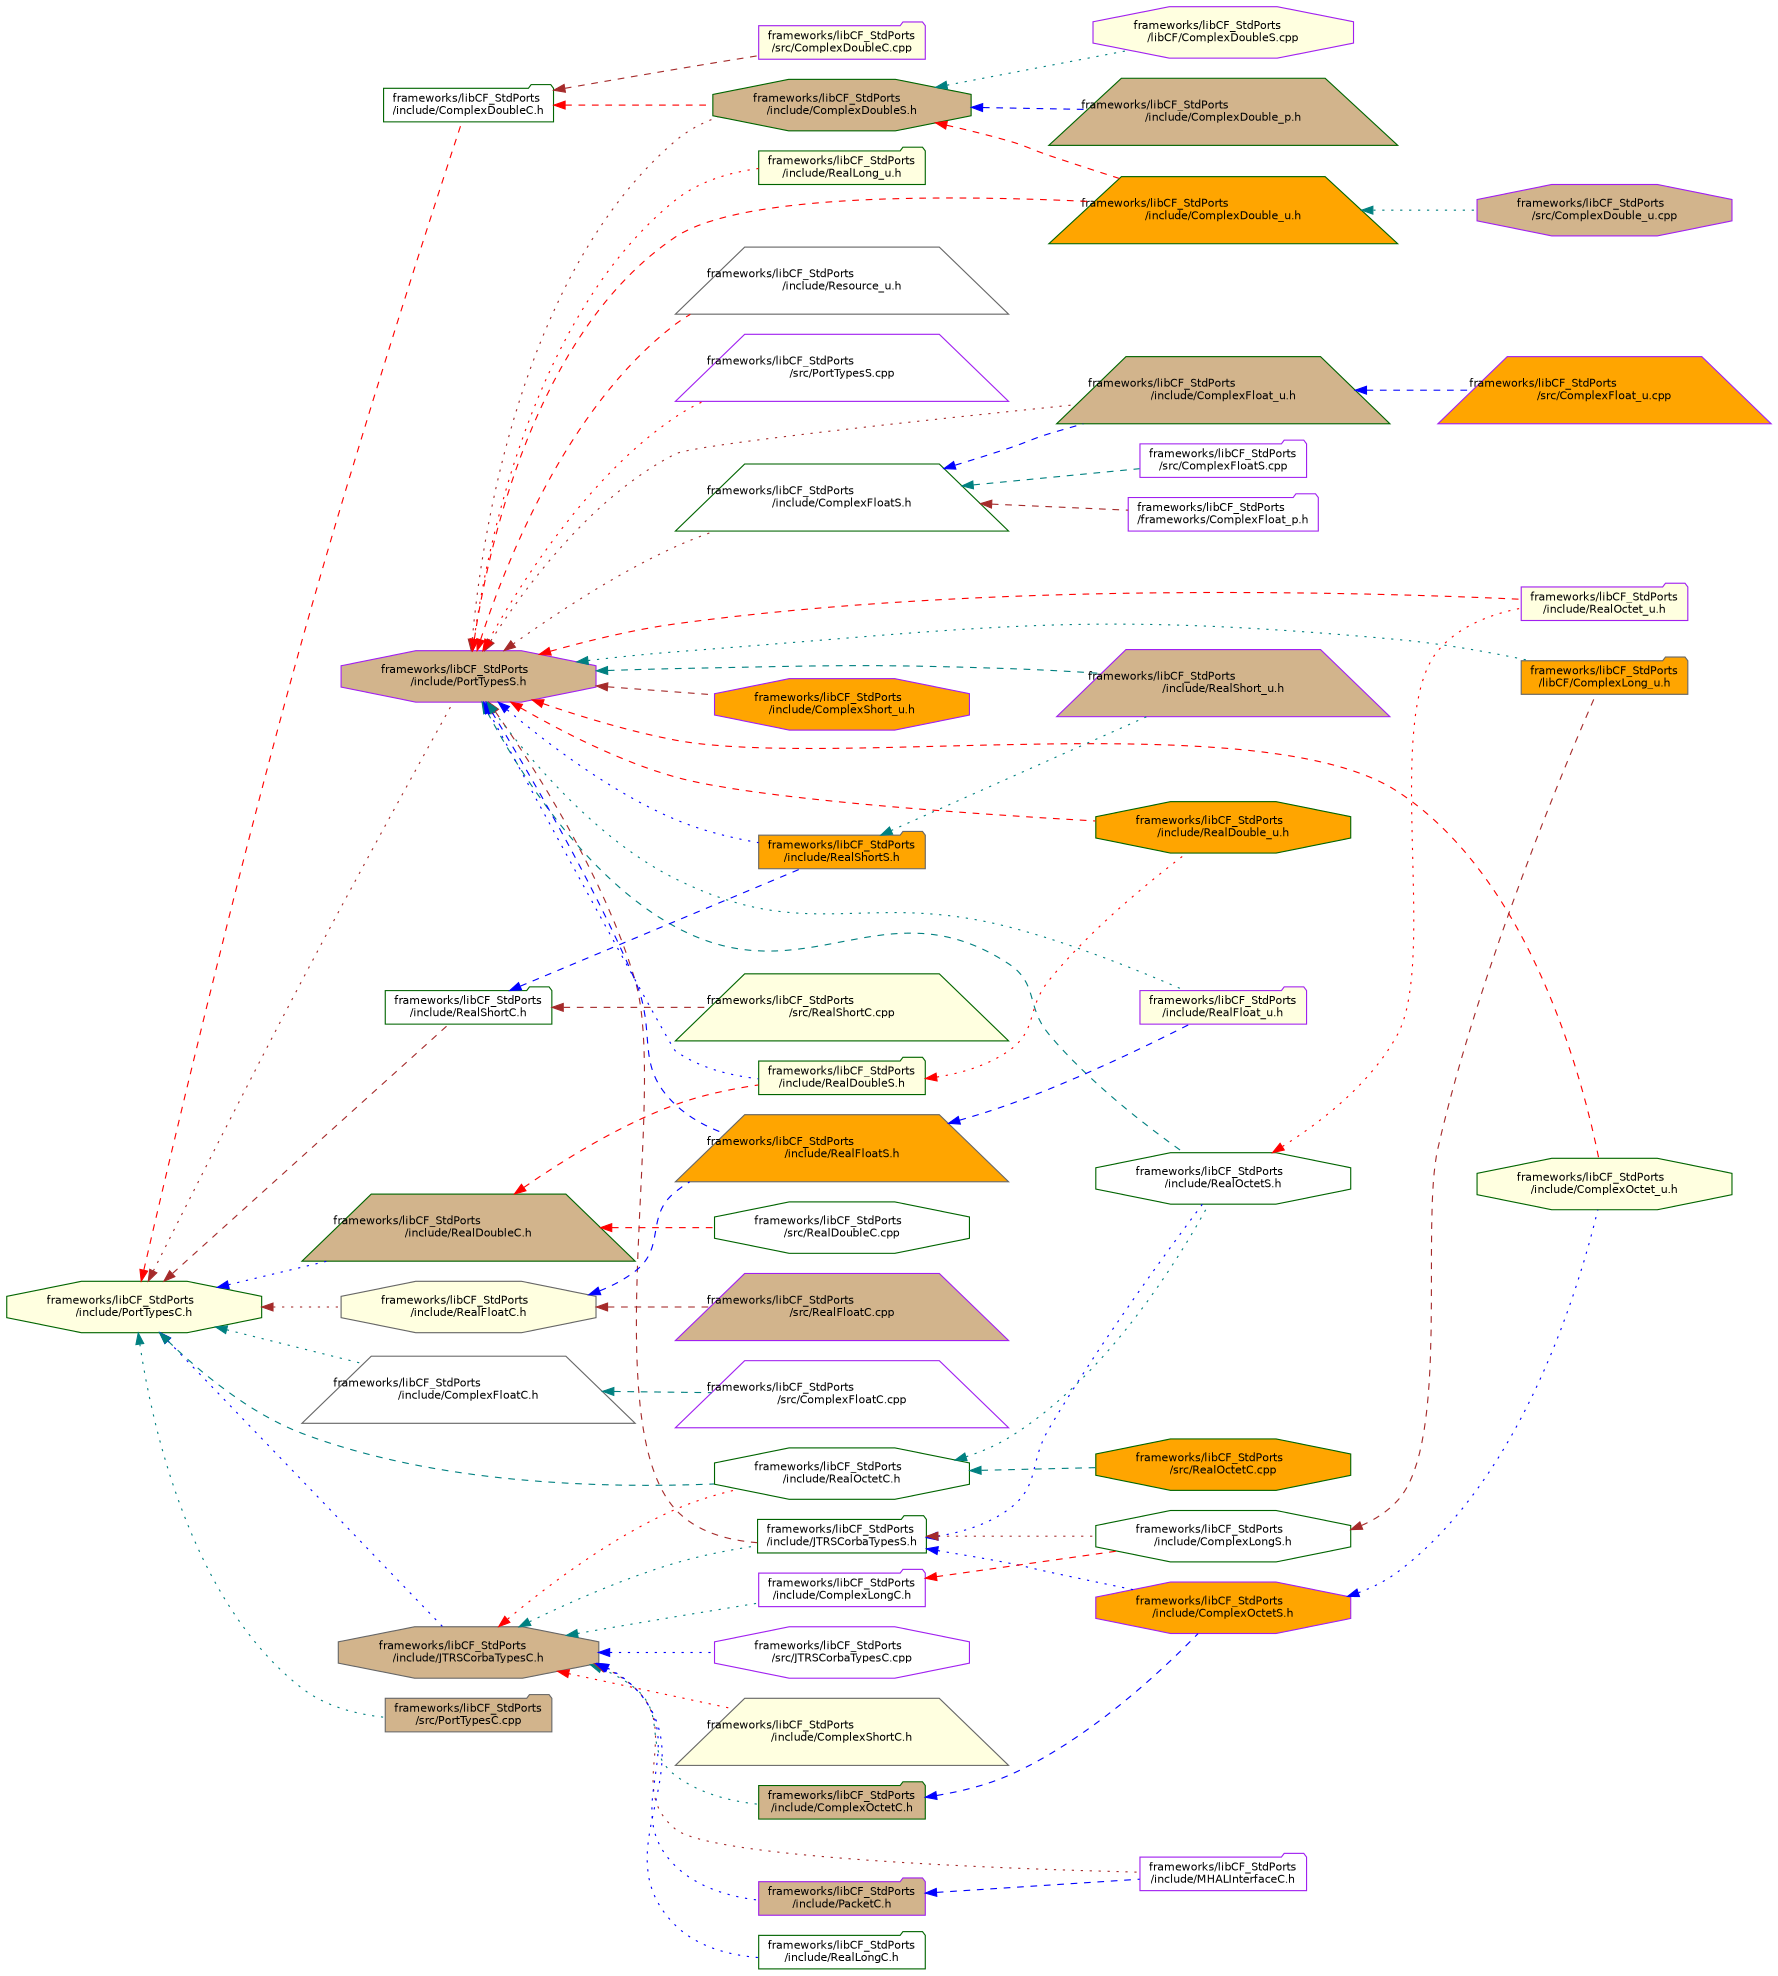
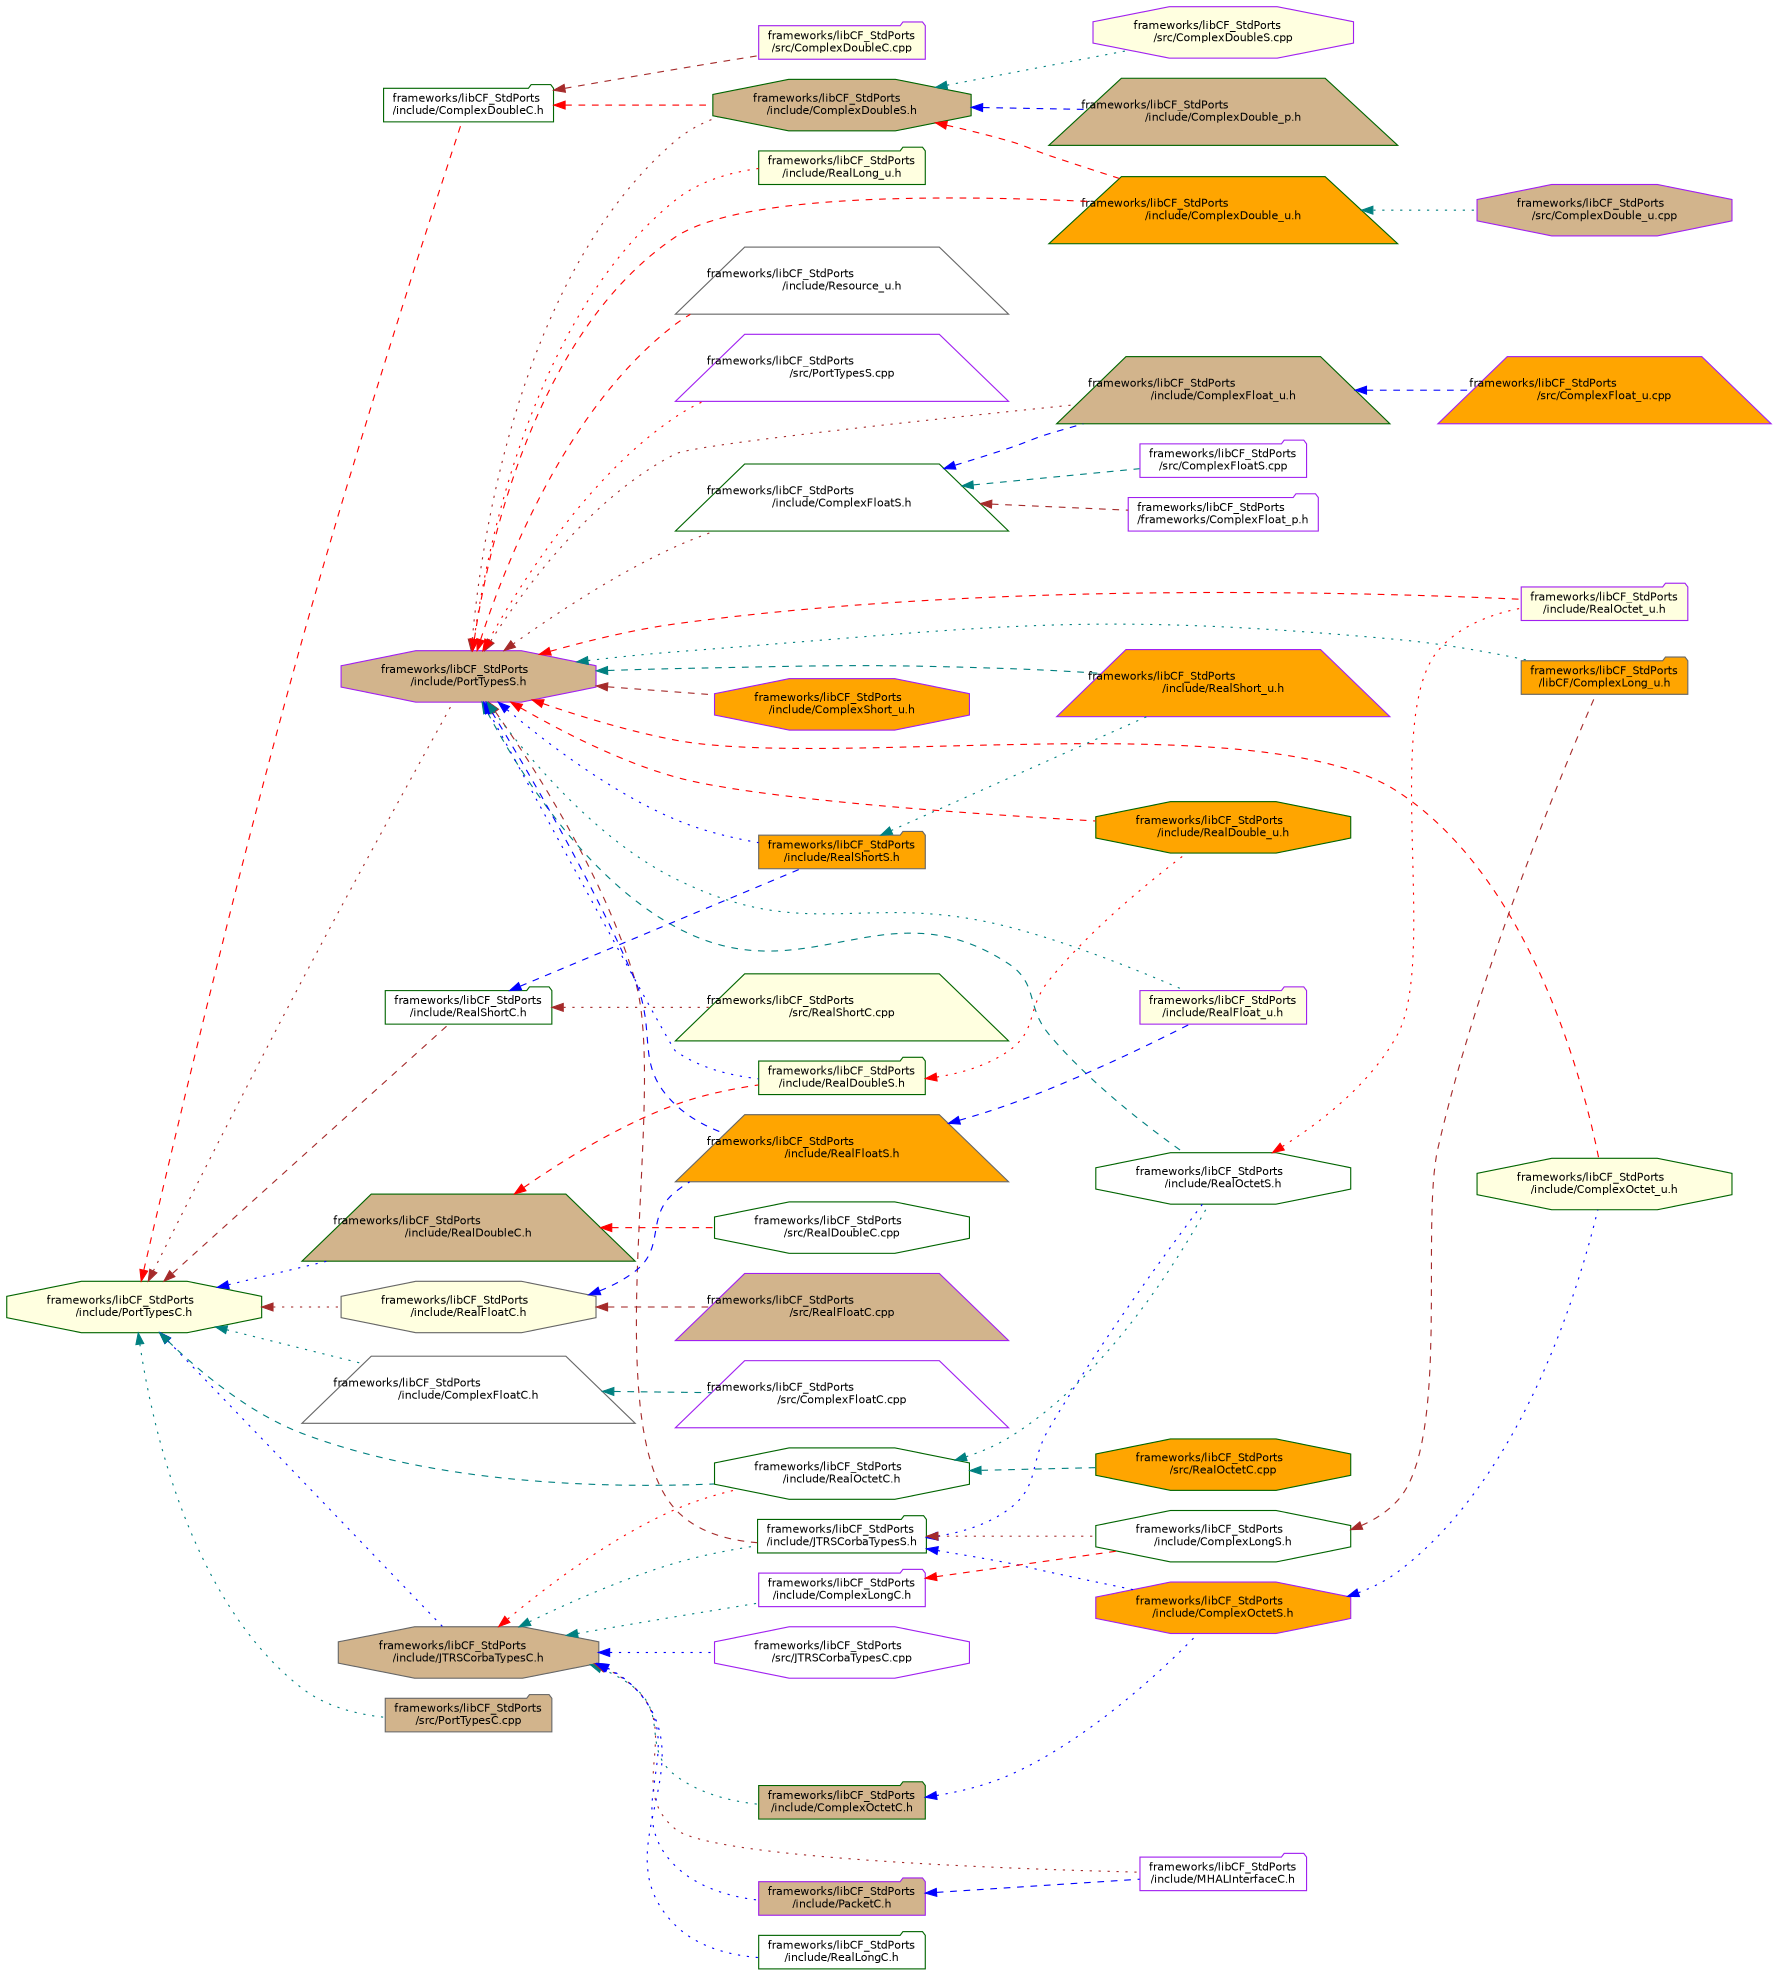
(1223, 32) -> (1223, 32)
(1223, 683) -> (1223, 683)
(629, 1007) -> (629, 1007)
(842, 1732) -> none
(1079, 1735) -> (1079, 1735)
